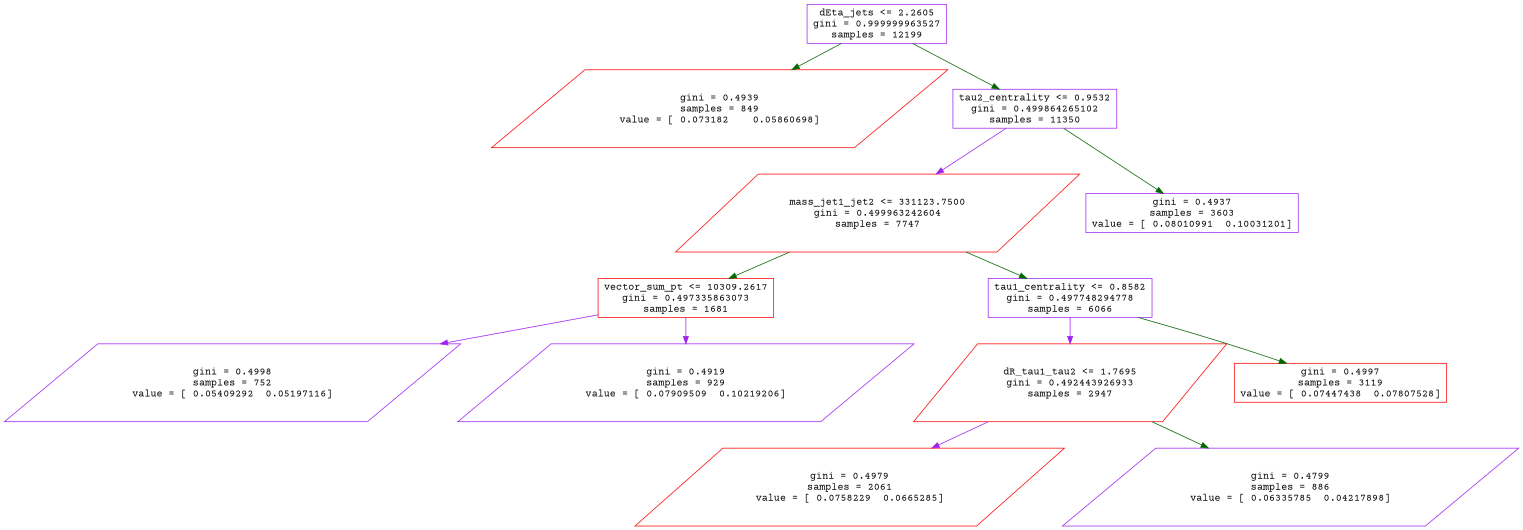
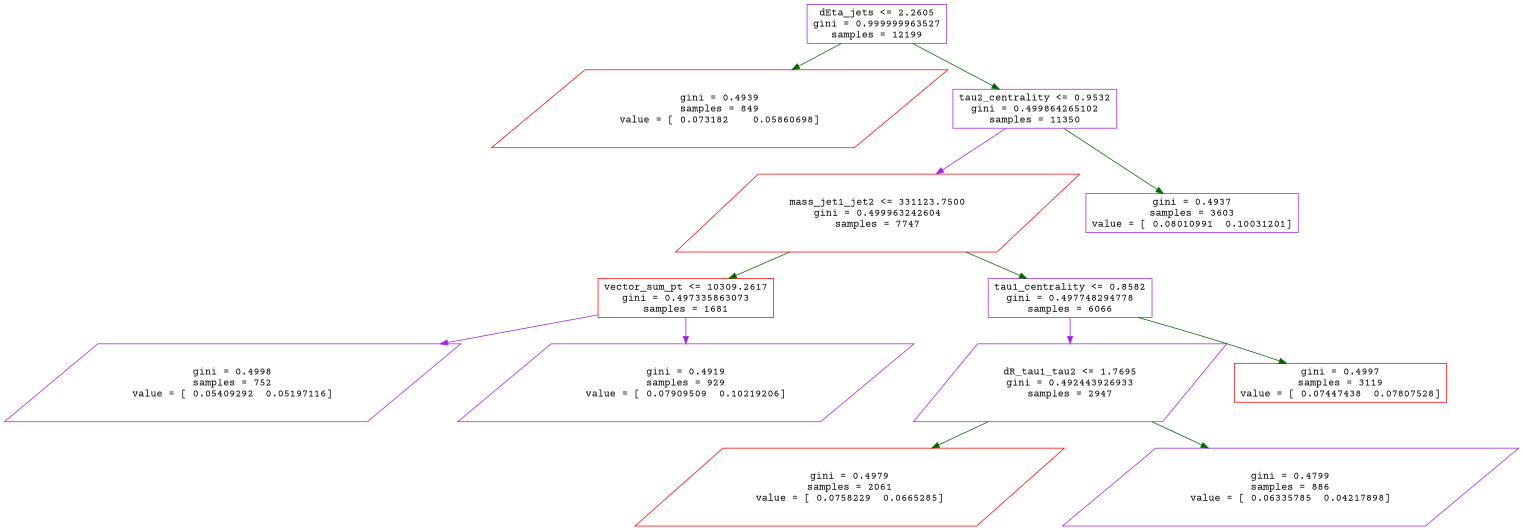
(1070, 383) -> (1070, 383)
(963, 433) -> (963, 433)
